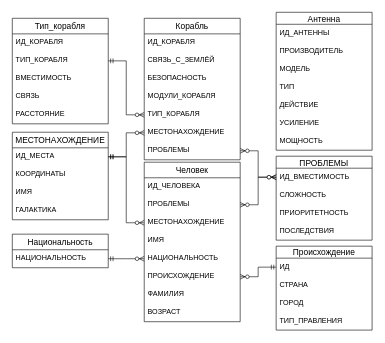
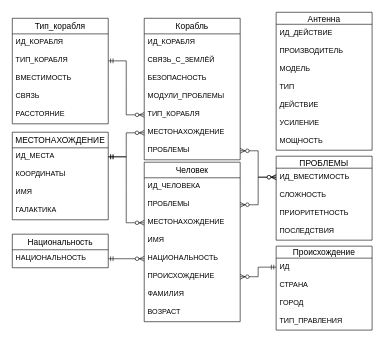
(300, 32) -> (302, 32)
(176, 96) -> (178, 96)
